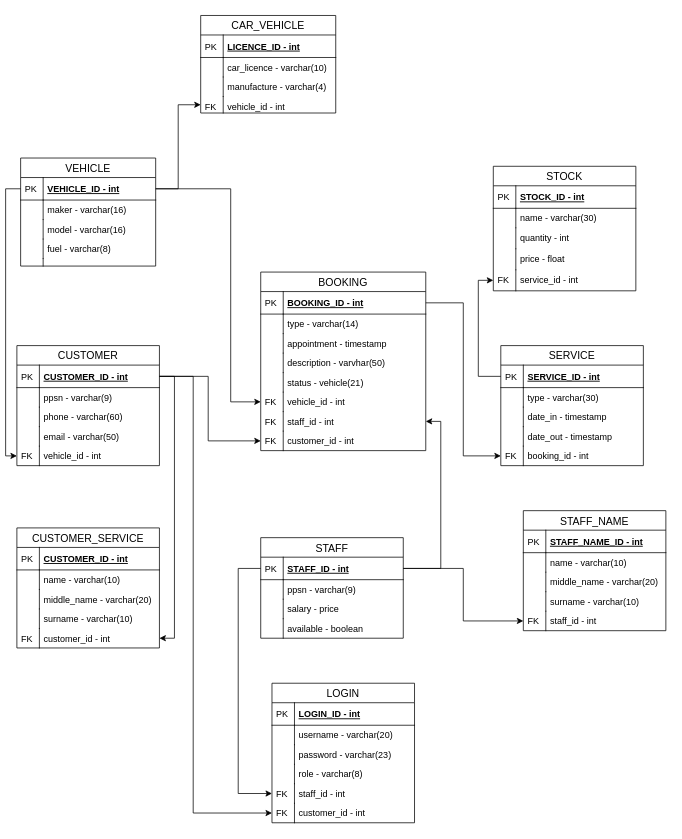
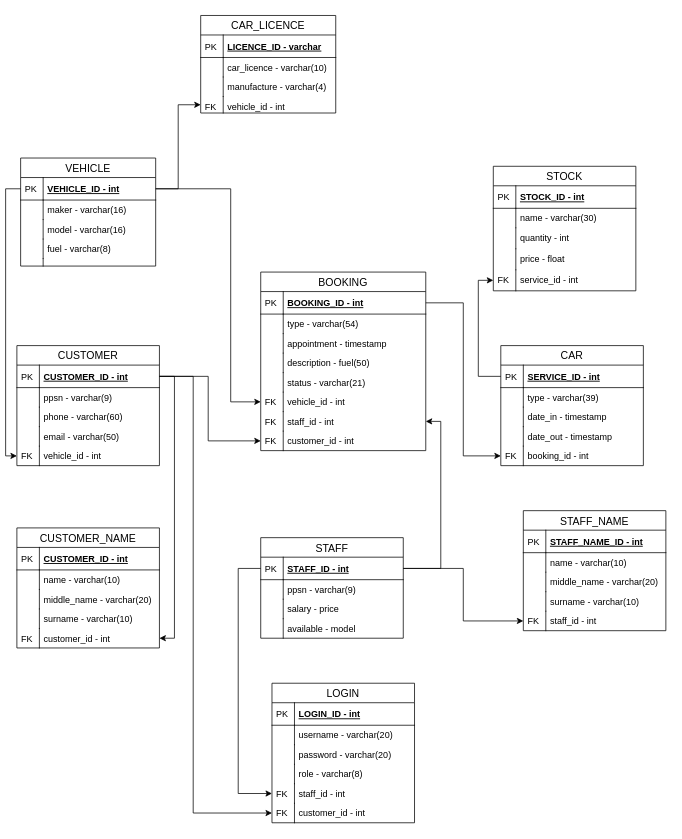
(268, 26) -> (268, 26)
(264, 47) -> (275, 47)
(330, 324) -> (330, 324)
(572, 356) -> (572, 356)
(346, 363) -> (337, 363)
(333, 383) -> (335, 383)
(570, 398) -> (570, 398)
(88, 538) -> (88, 538)
(328, 629) -> (323, 629)
(352, 755) -> (352, 755)
